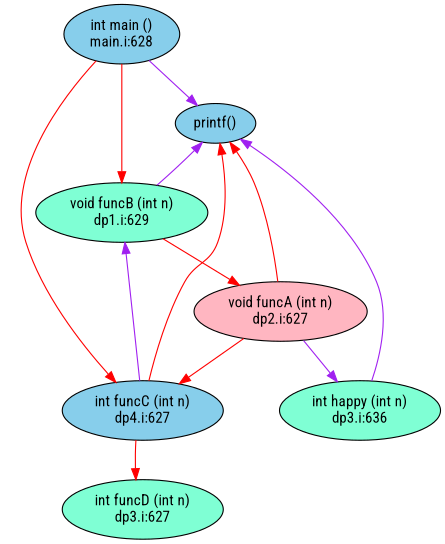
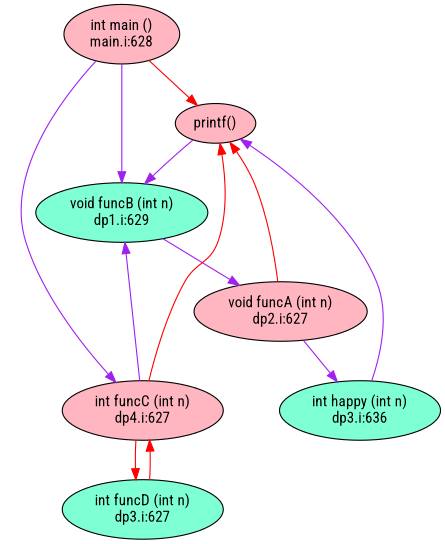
(122, 34) -> (122, 34)
(169, 79) -> (169, 79)
(122, 118) -> (122, 118)
(216, 123) -> (216, 123)
(176, 168) -> (173, 158)
(22, 219) -> (22, 219)
(195, 258) -> (195, 258)
(216, 358) -> (150, 466)
(143, 410) -> (143, 410)
